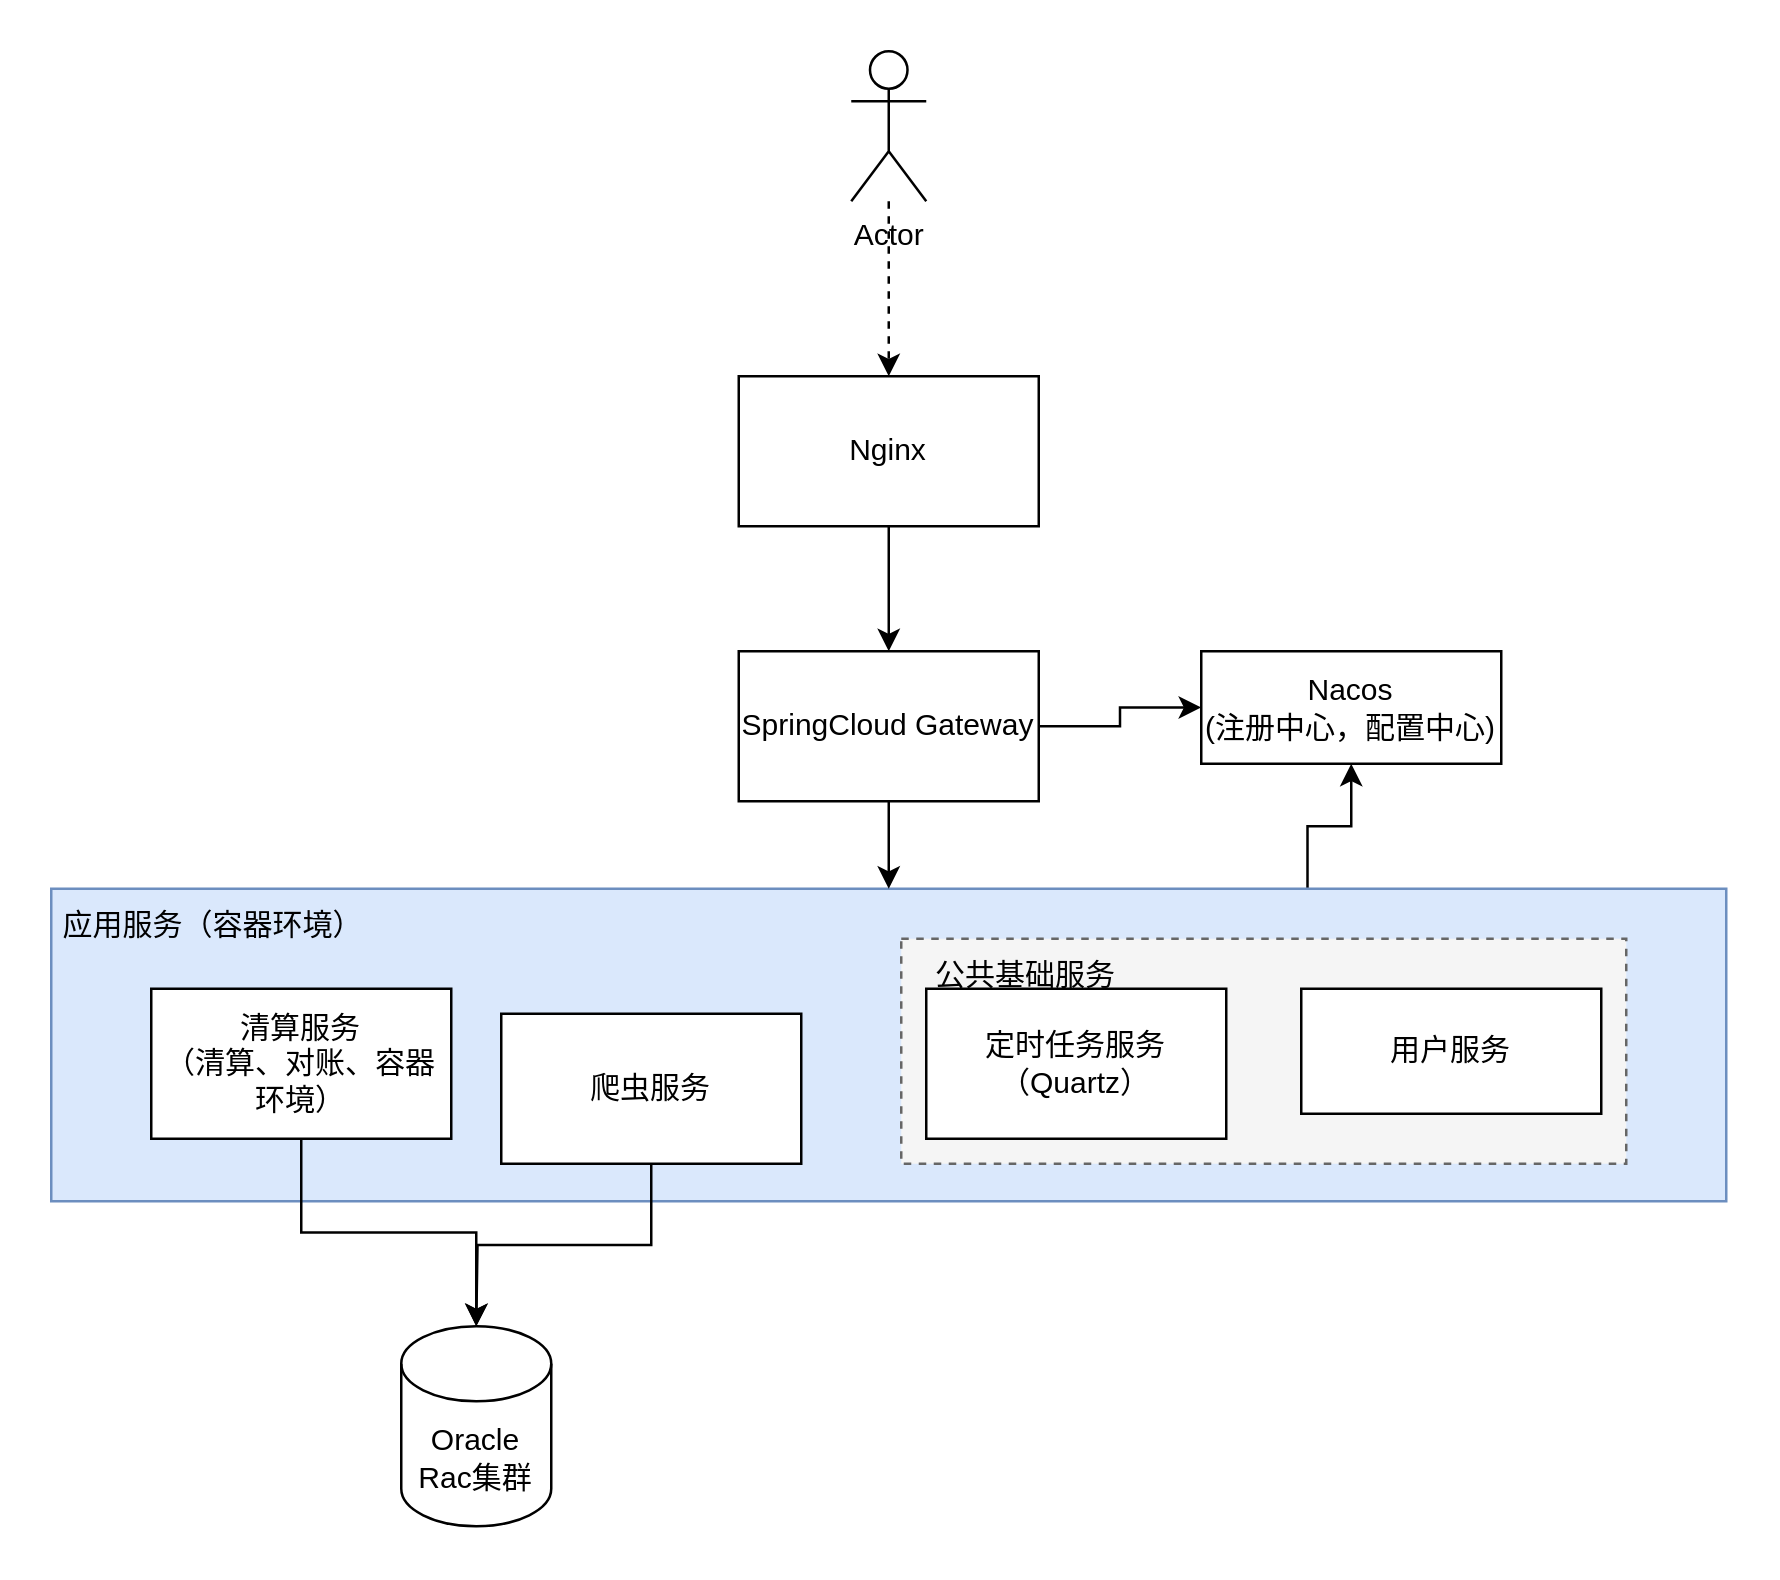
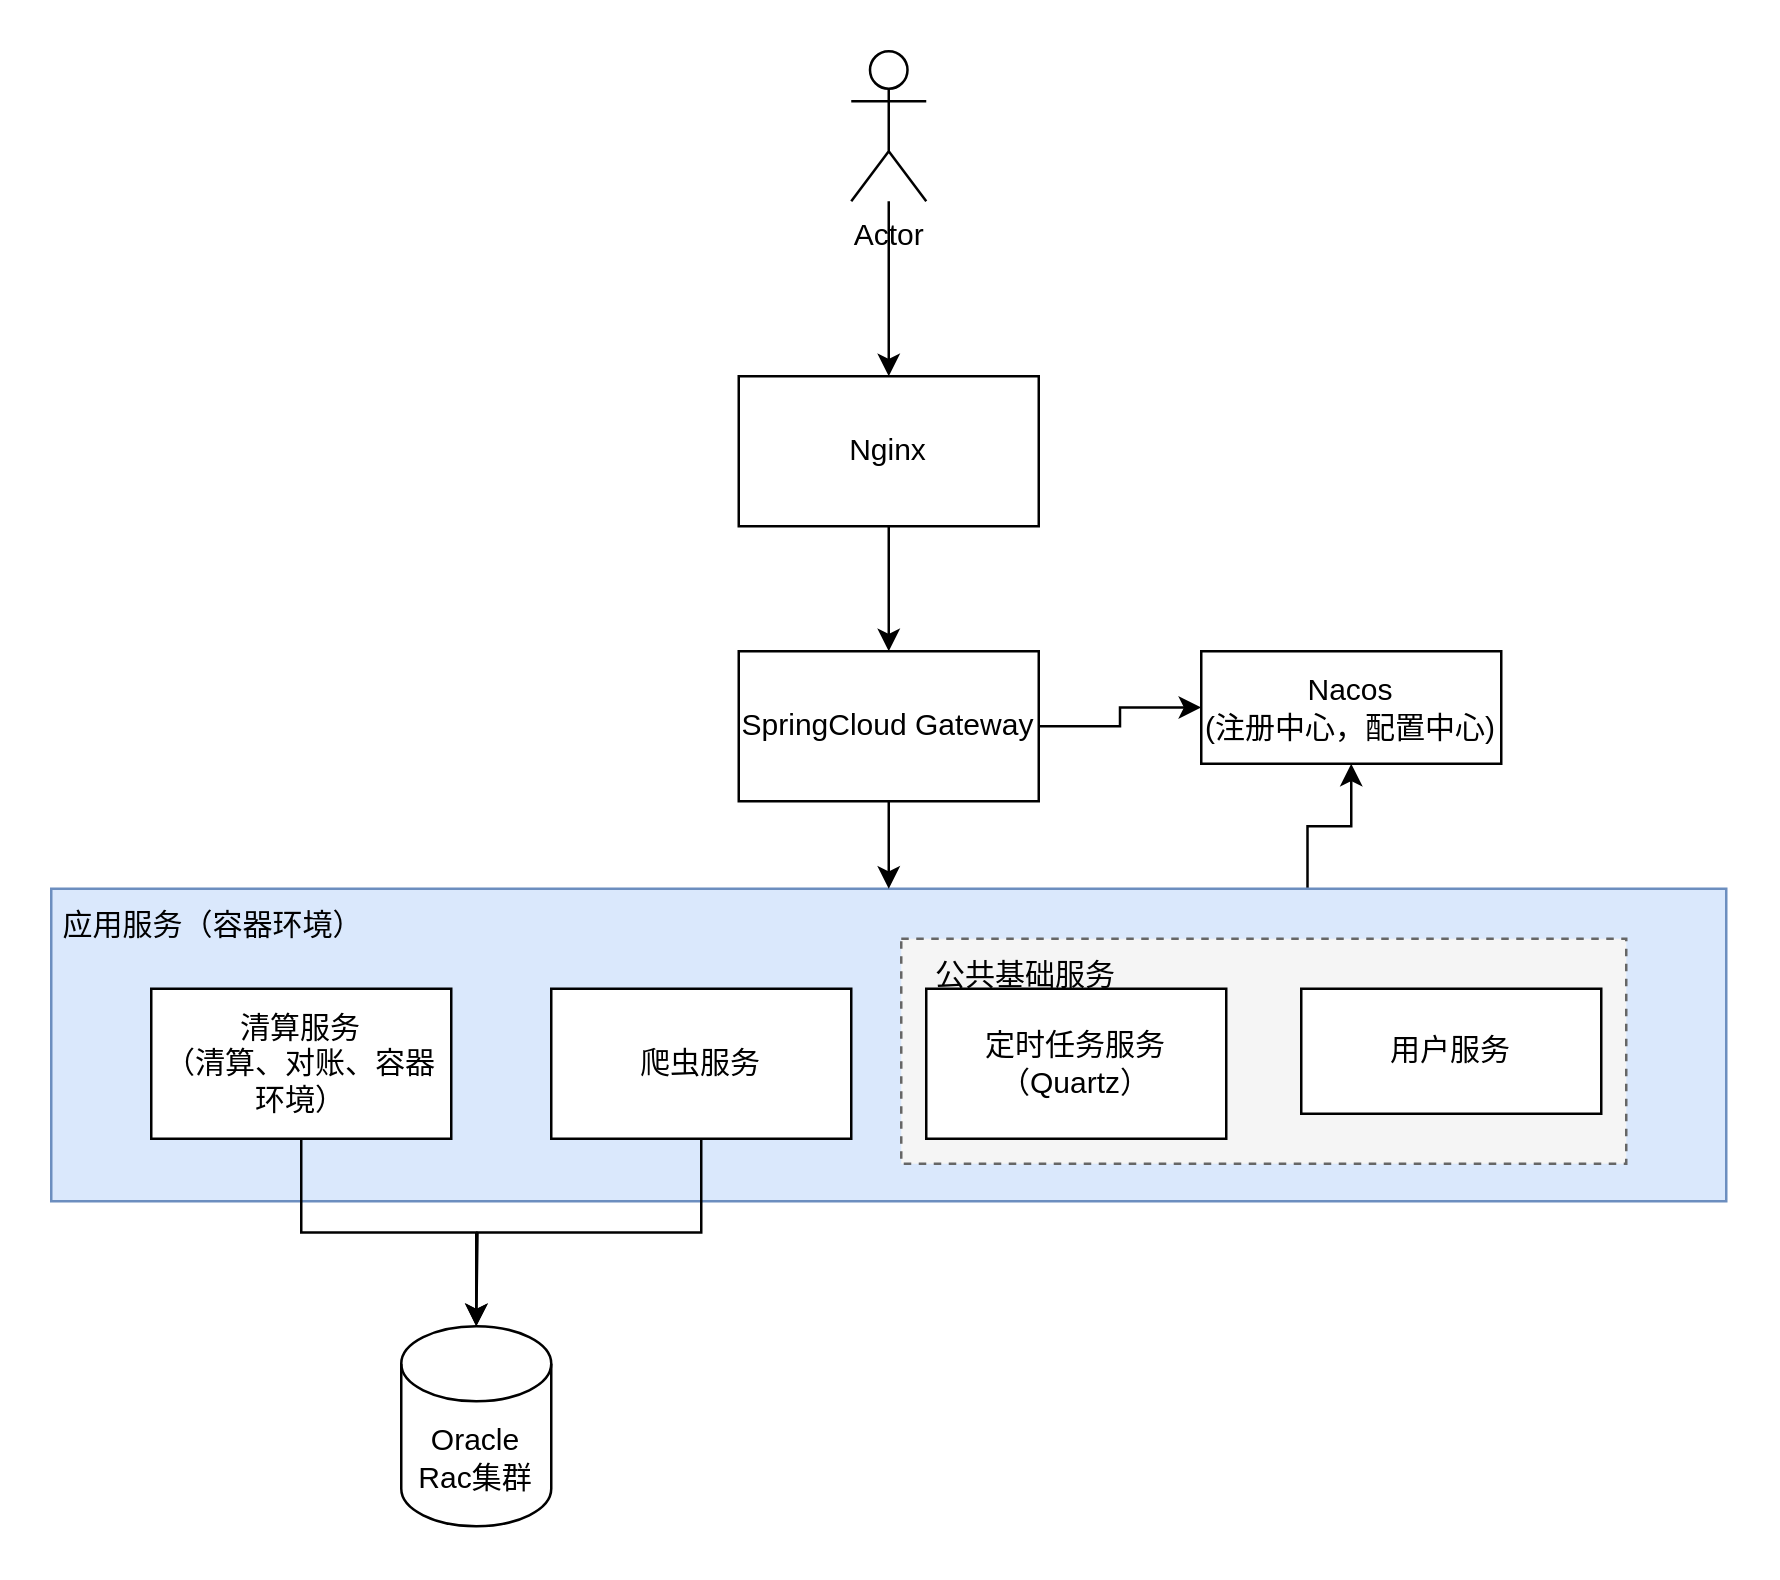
(889, 277) -> (889, 277)
(651, 1089) -> (701, 1064)
